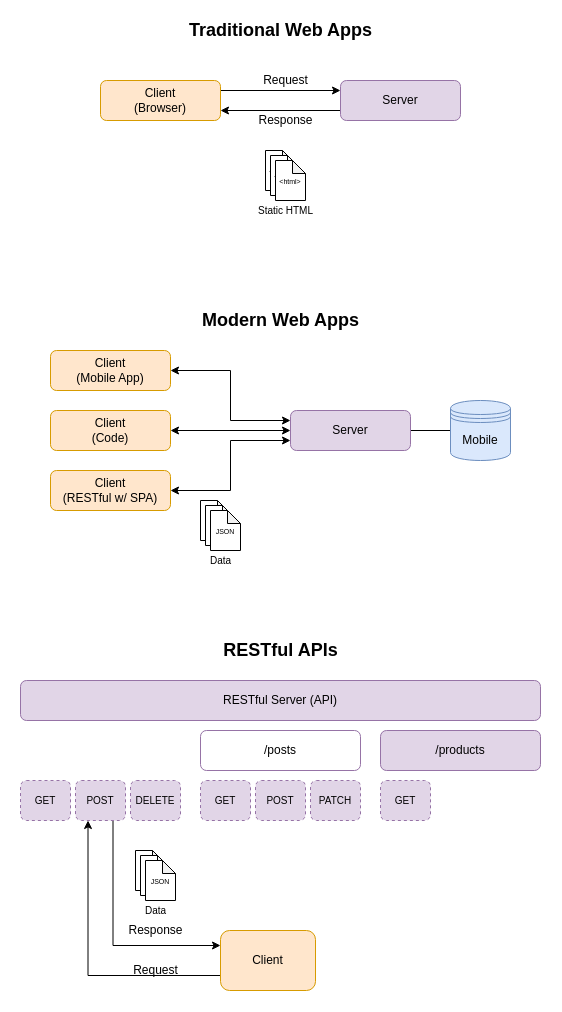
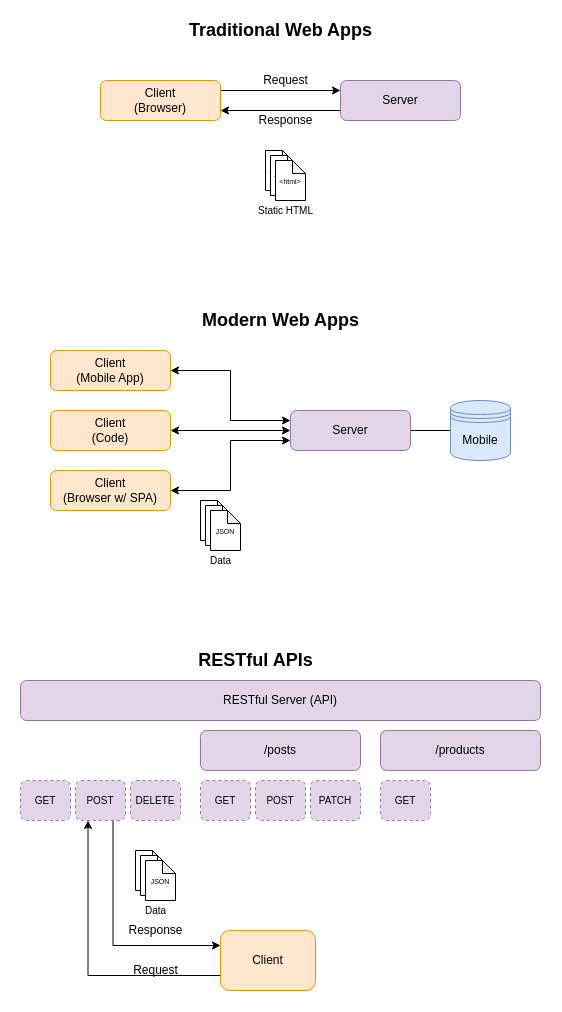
(111, 491) -> (111, 491)
(281, 651) -> (256, 661)
(281, 751) -> (281, 751)
